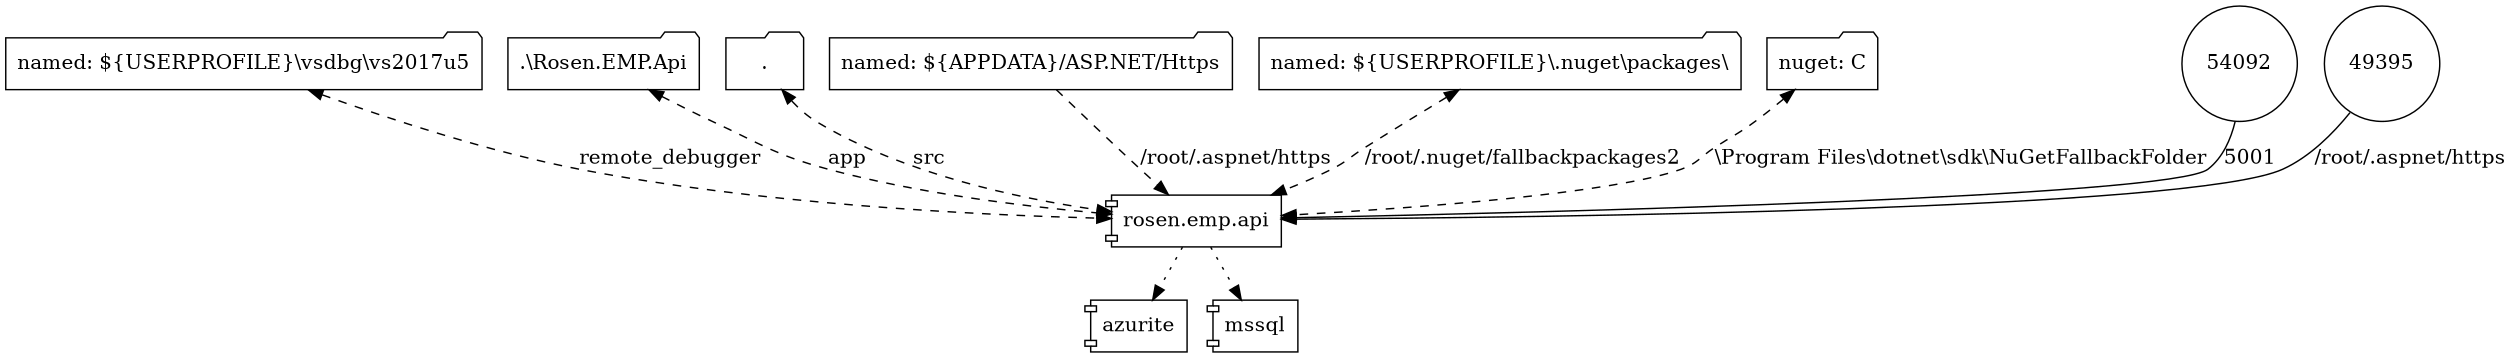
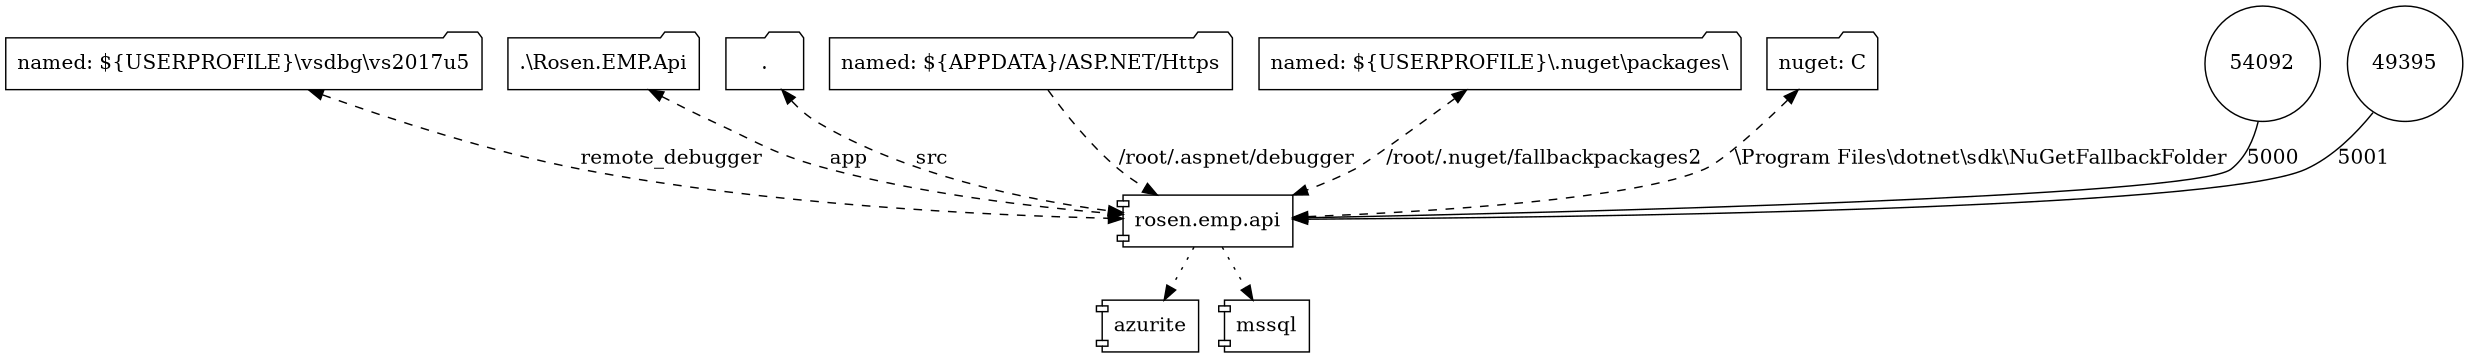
(1236, 158) -> (1237, 158)
(2250, 158) -> (2273, 158)
(2410, 158) -> (2364, 158)
